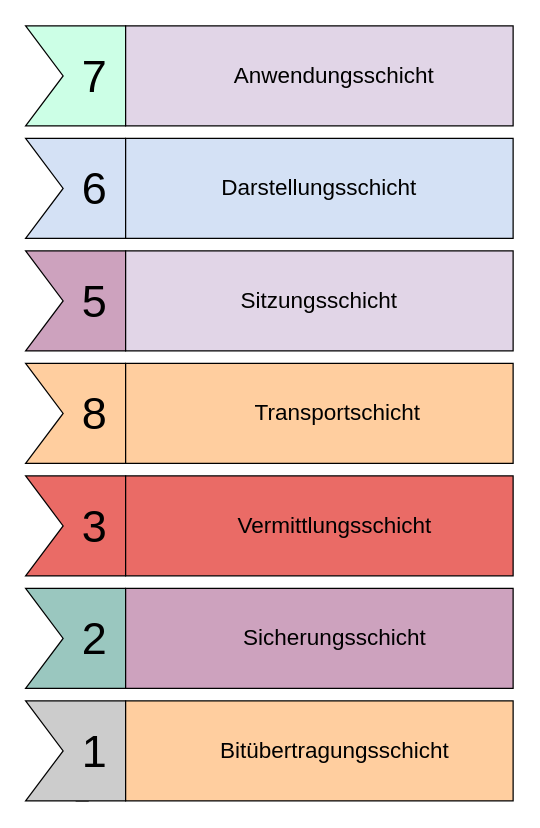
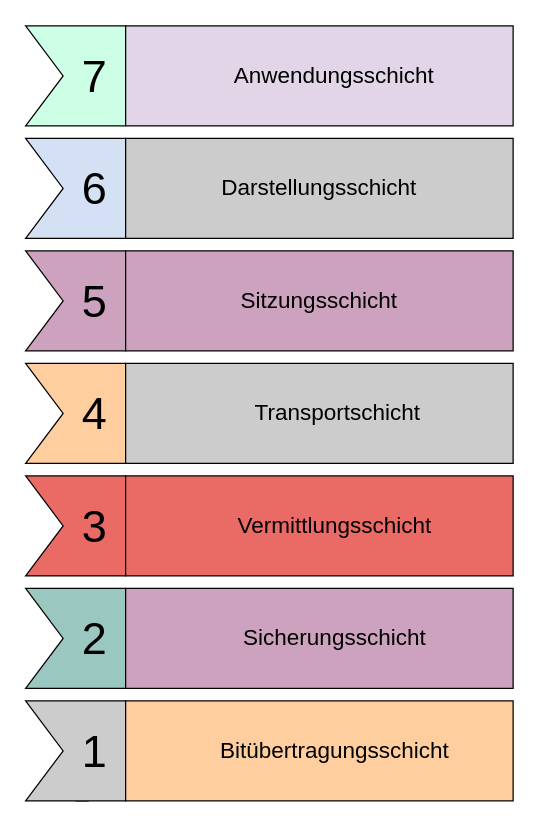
(319, 188) -> (319, 188)
(319, 301) -> (319, 301)
(95, 413) -> (95, 413)
(319, 413) -> (319, 413)
